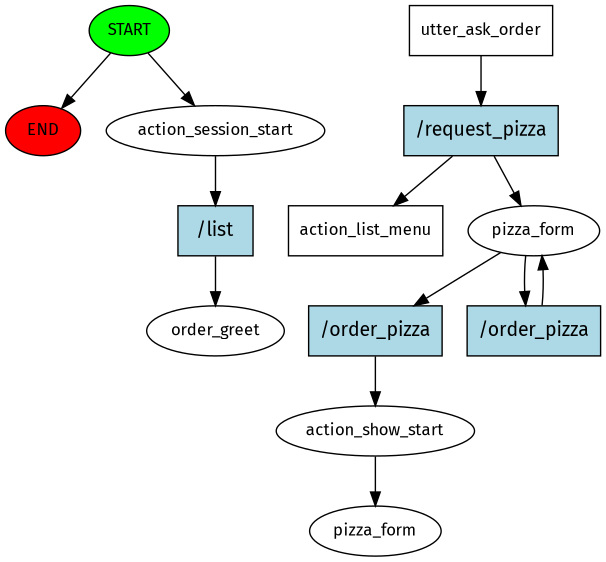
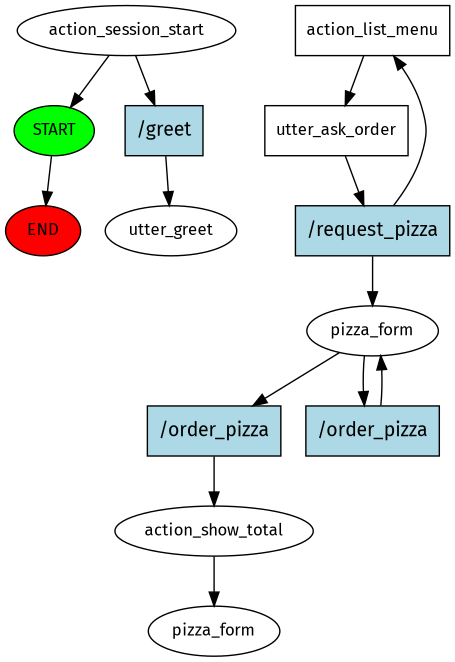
(166, 74) -> (94, 76)
none -> (357, 74)
(215, 231) -> (164, 131)
(215, 331) -> (171, 231)
(375, 431) -> (214, 531)
